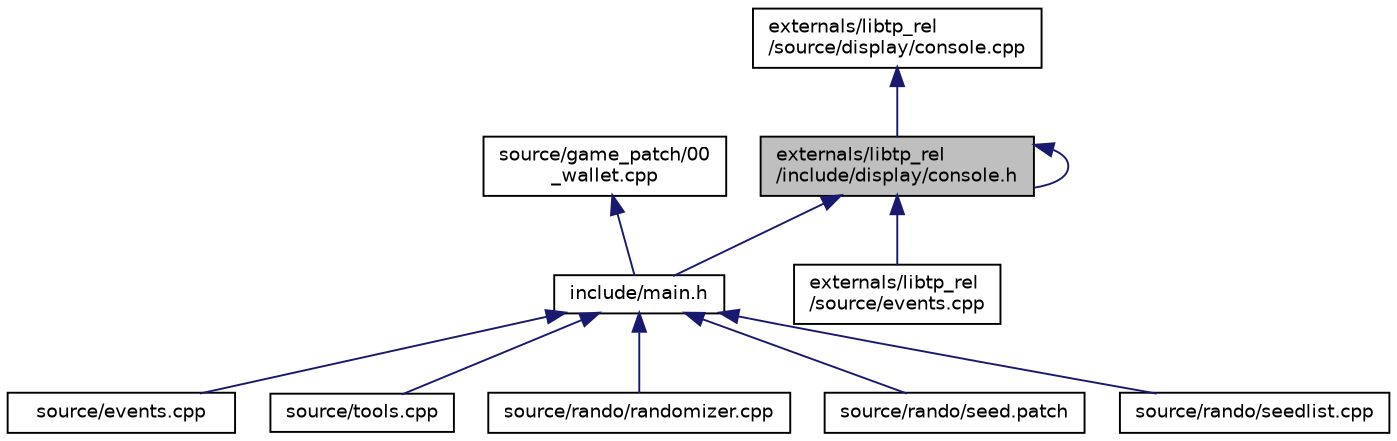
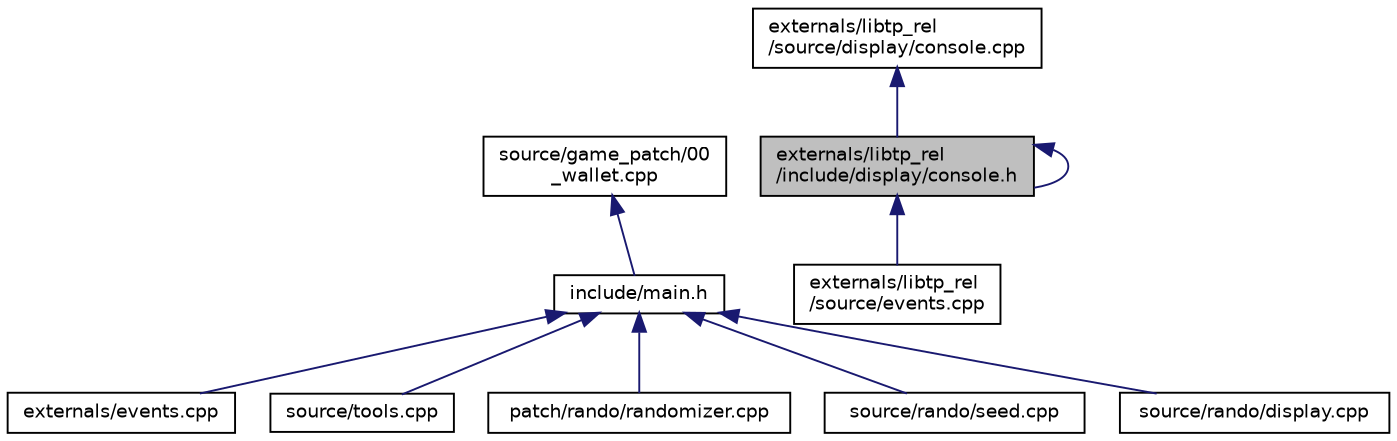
(748, 240) -> none
(121, 413) -> (121, 413)
(639, 413) -> (639, 413)
(955, 413) -> (955, 413)
(1255, 413) -> (1255, 413)
